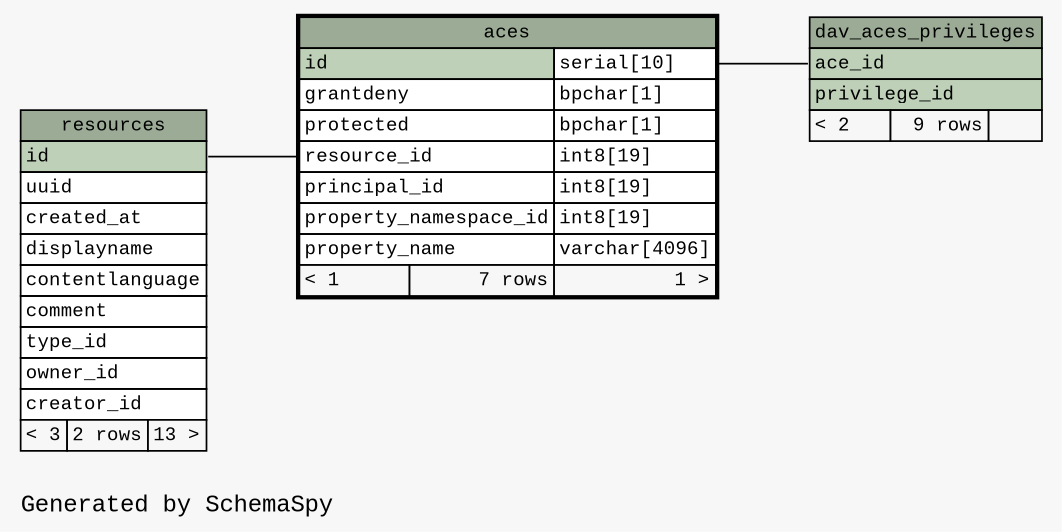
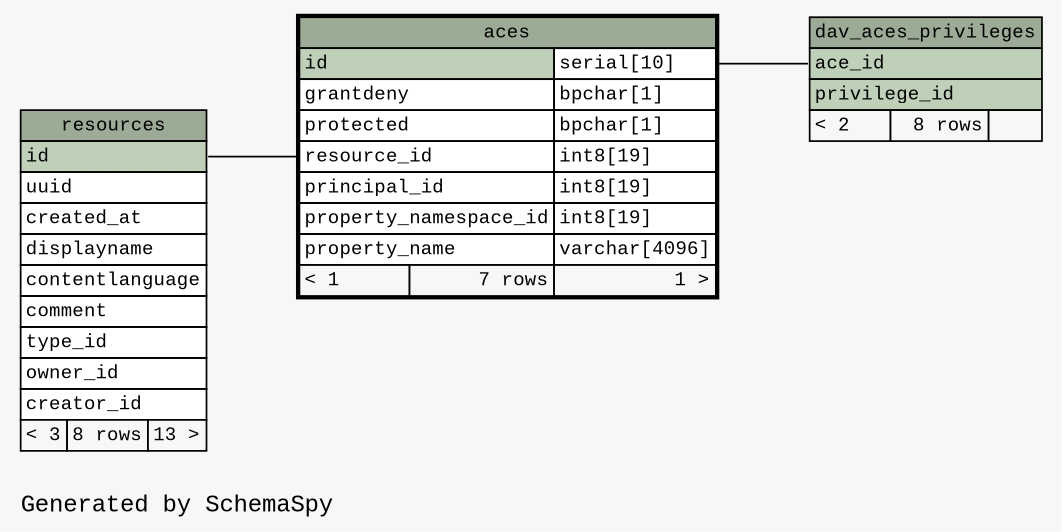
(948, 125) -> (948, 125)
(108, 435) -> (108, 435)
